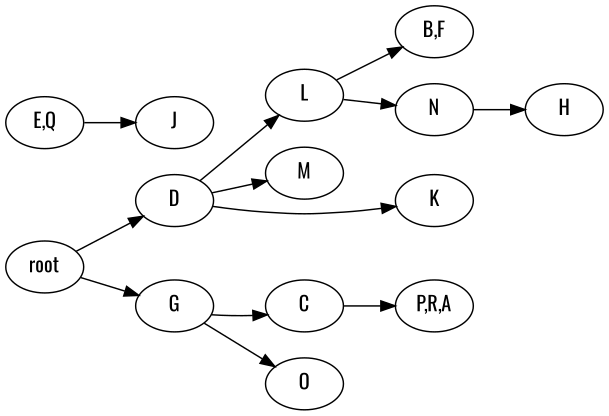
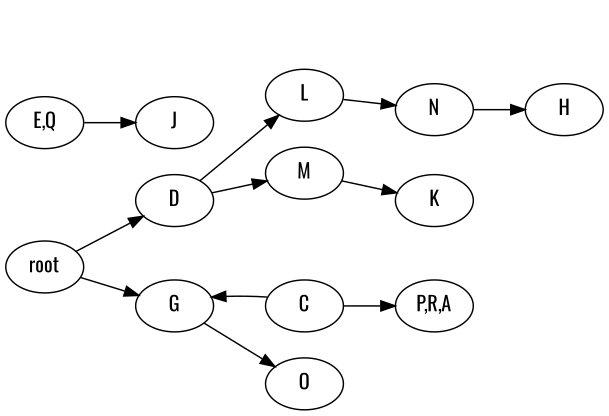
(434, 32) -> none
(297, 214) -> (362, 185)
(232, 316) -> (247, 296)
